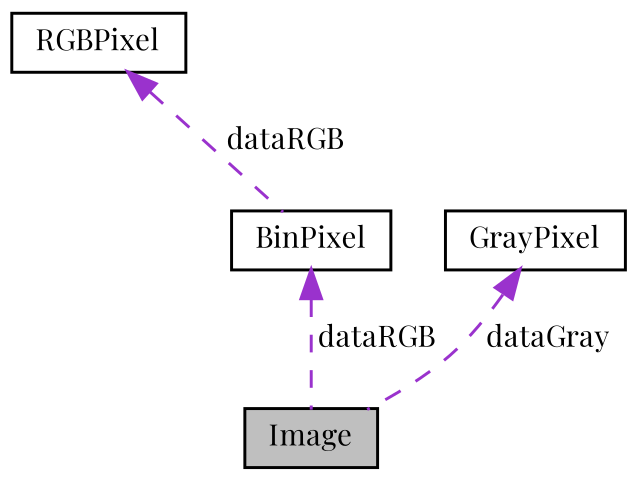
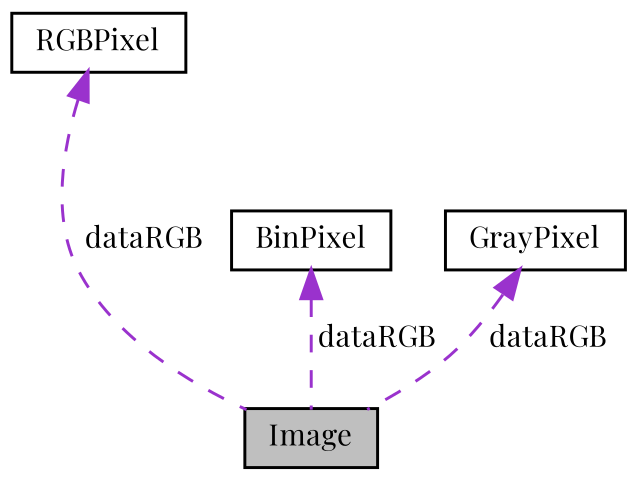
(216, 152) -> (91, 290)
(546, 339) -> (546, 339)
